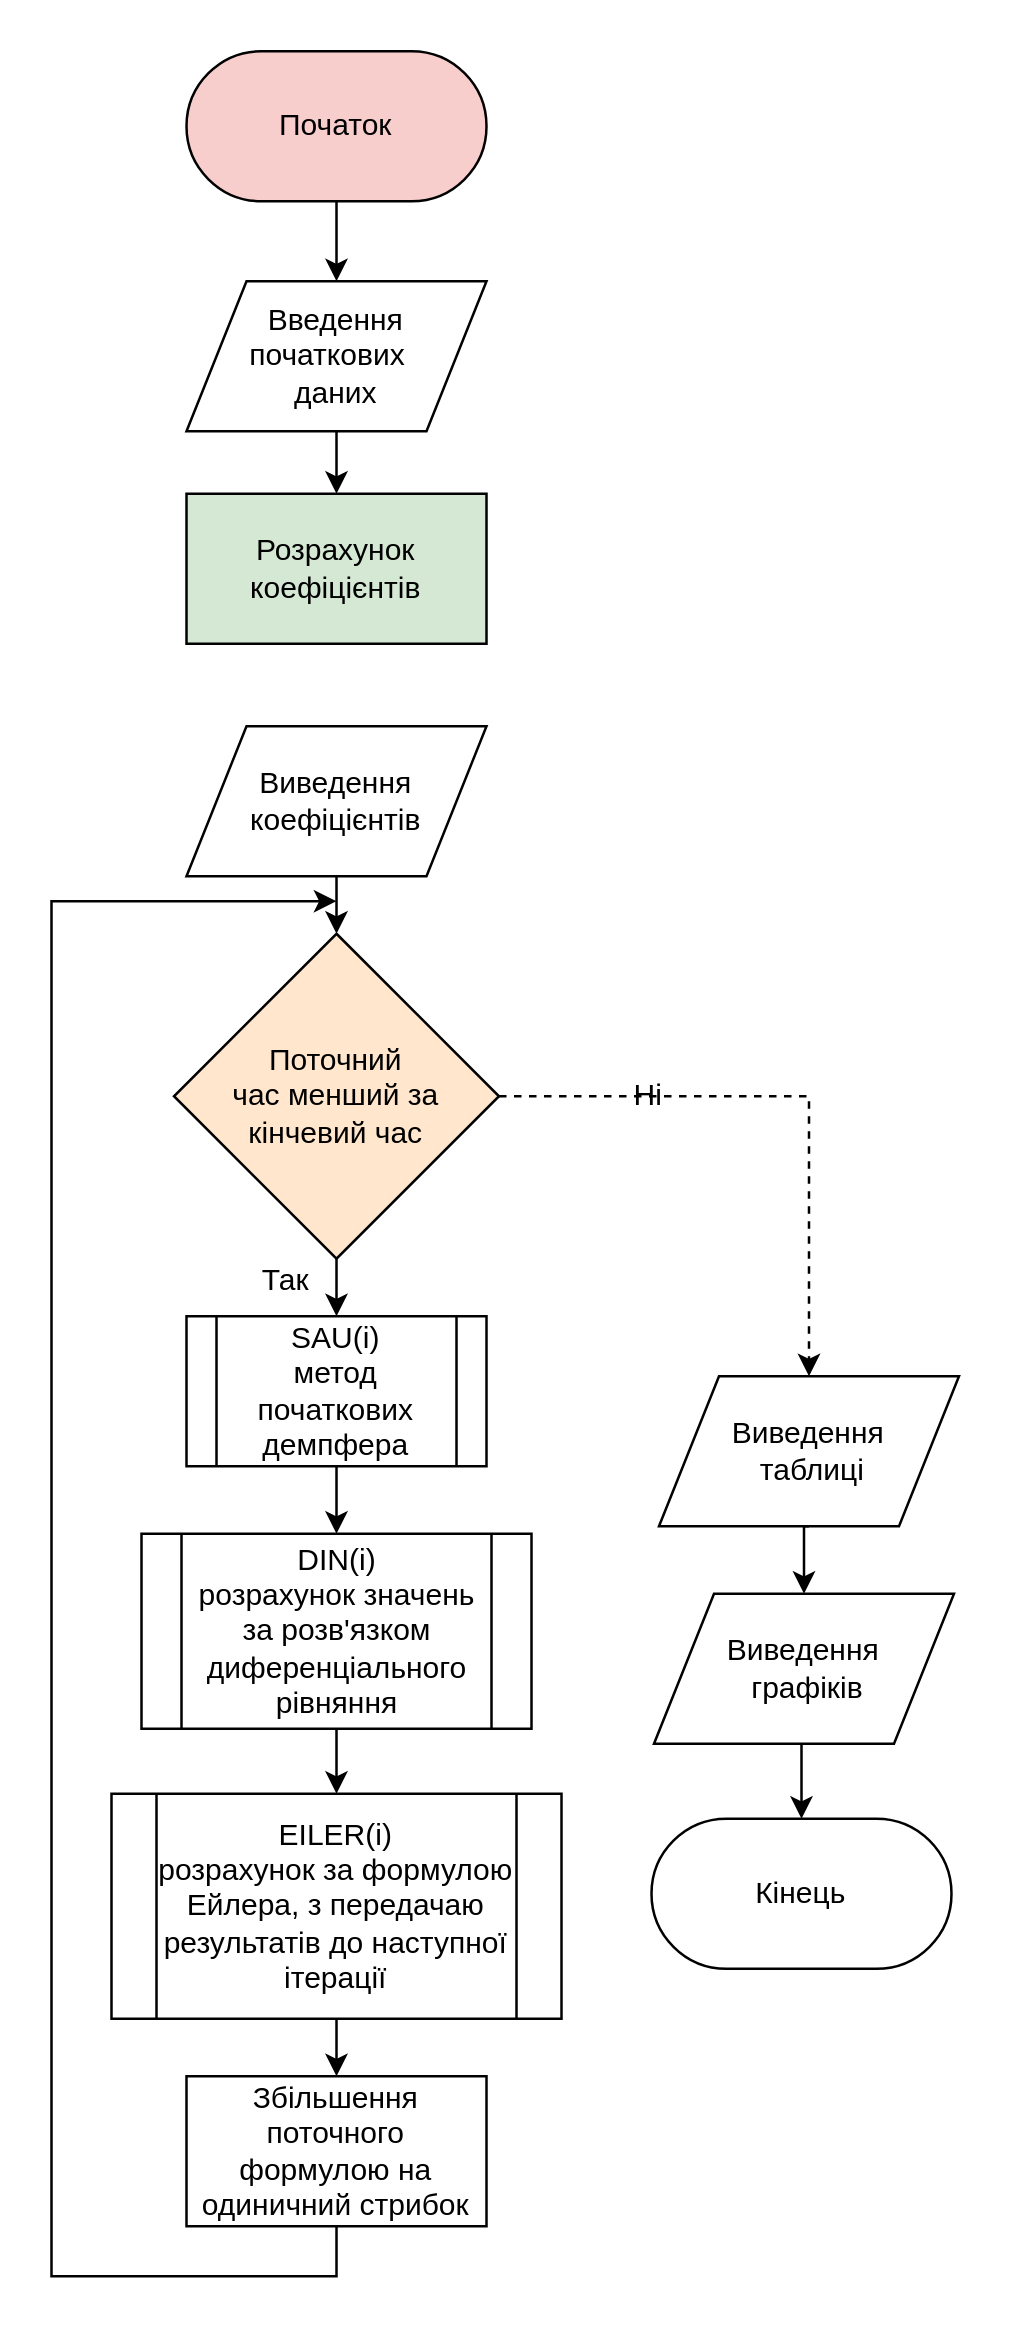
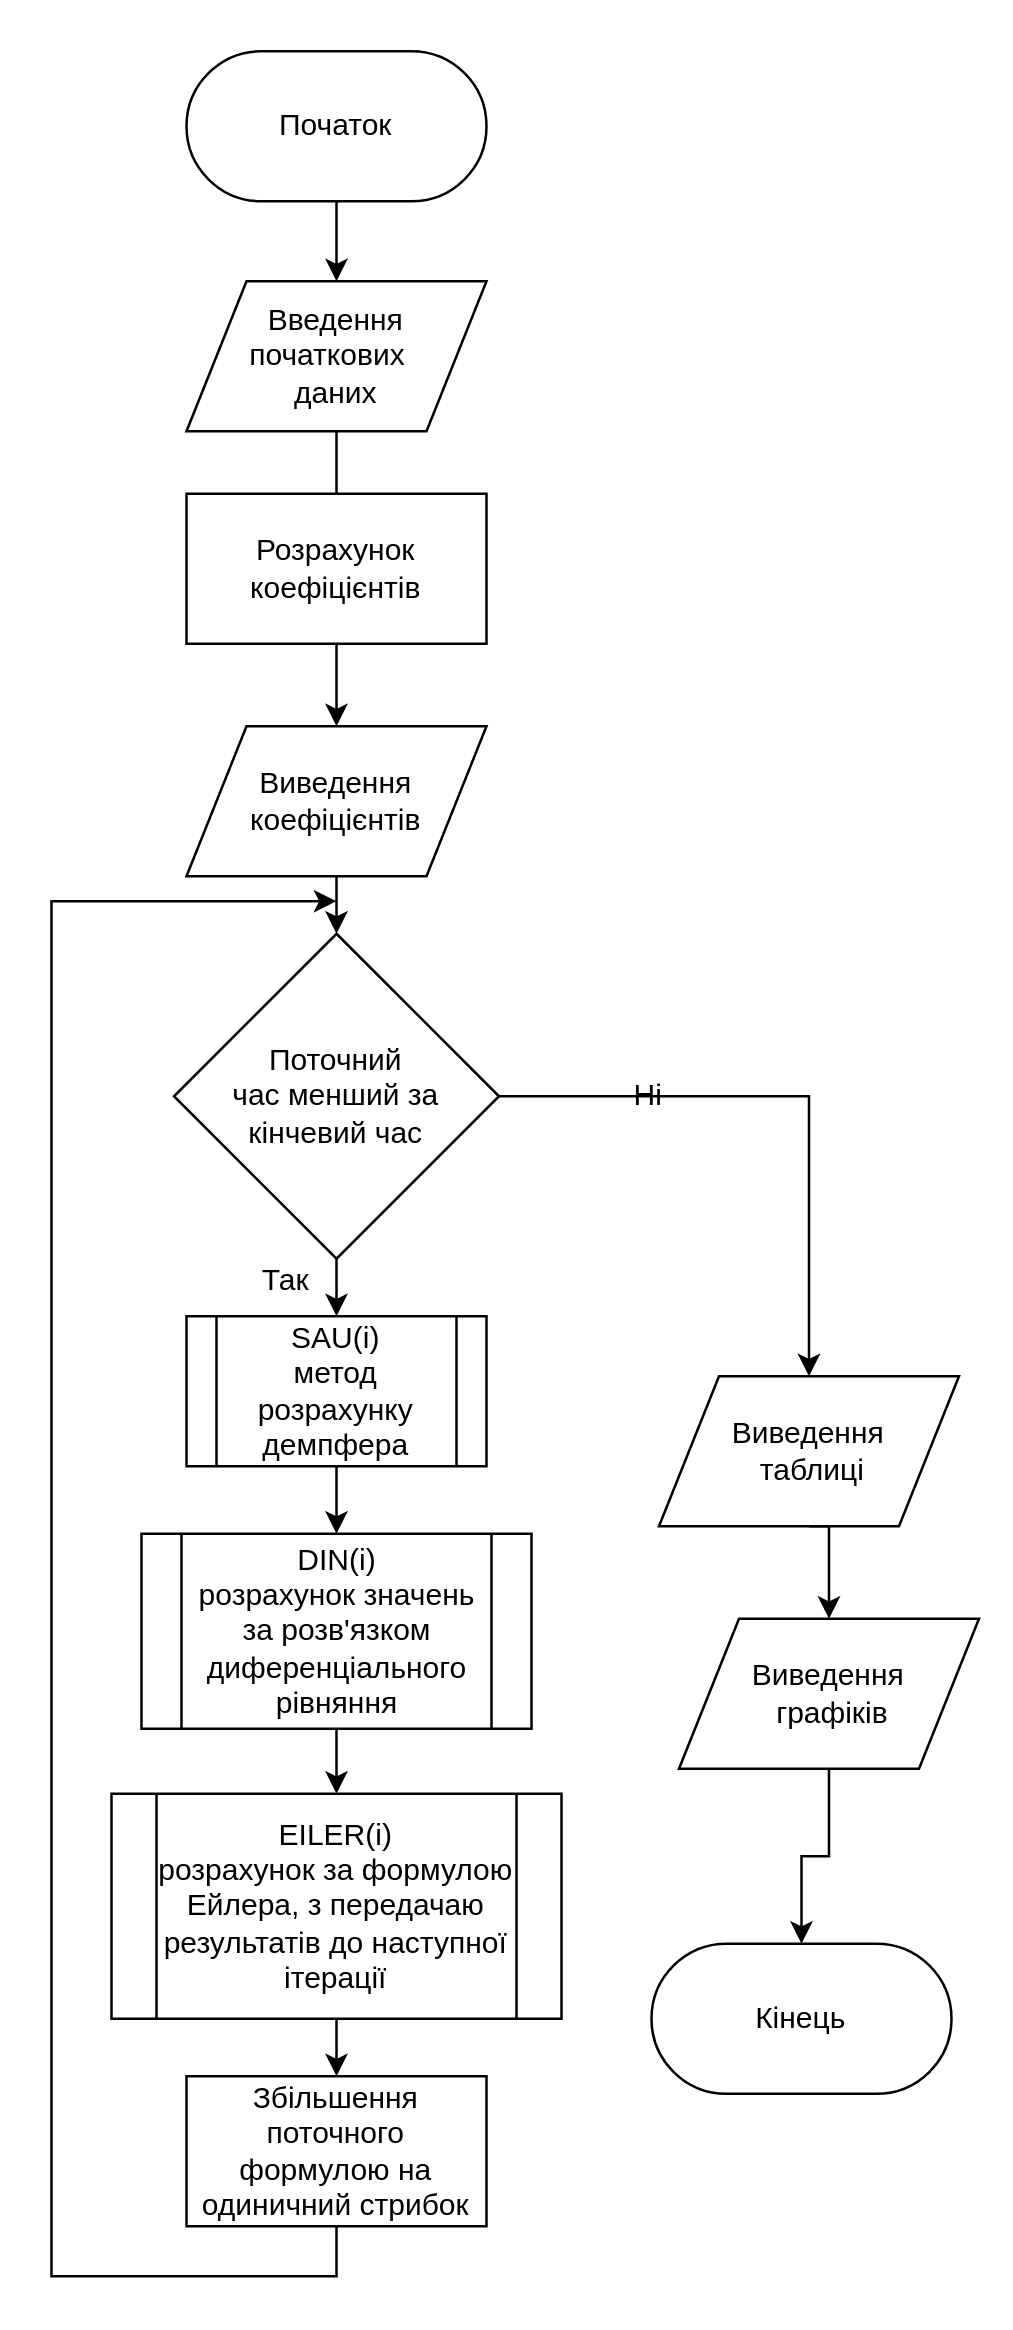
(336, 126) -> (336, 126)
(336, 475) -> (336, 482)
(336, 569) -> (336, 569)
none -> (336, 677)
(336, 1096) -> (336, 1096)
(809, 1152) -> (809, 1152)
(336, 1391) -> (336, 1391)
(804, 1669) -> (829, 1694)
(801, 1894) -> (801, 2019)
